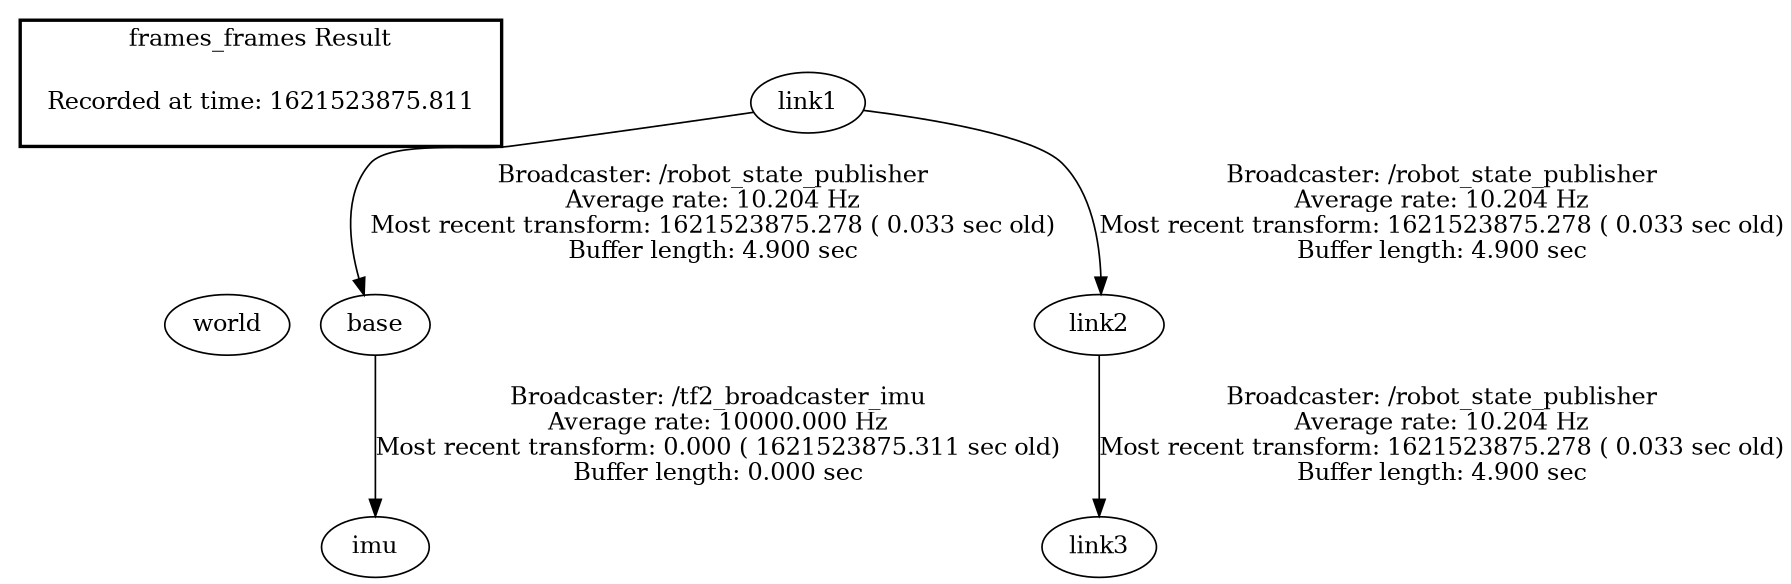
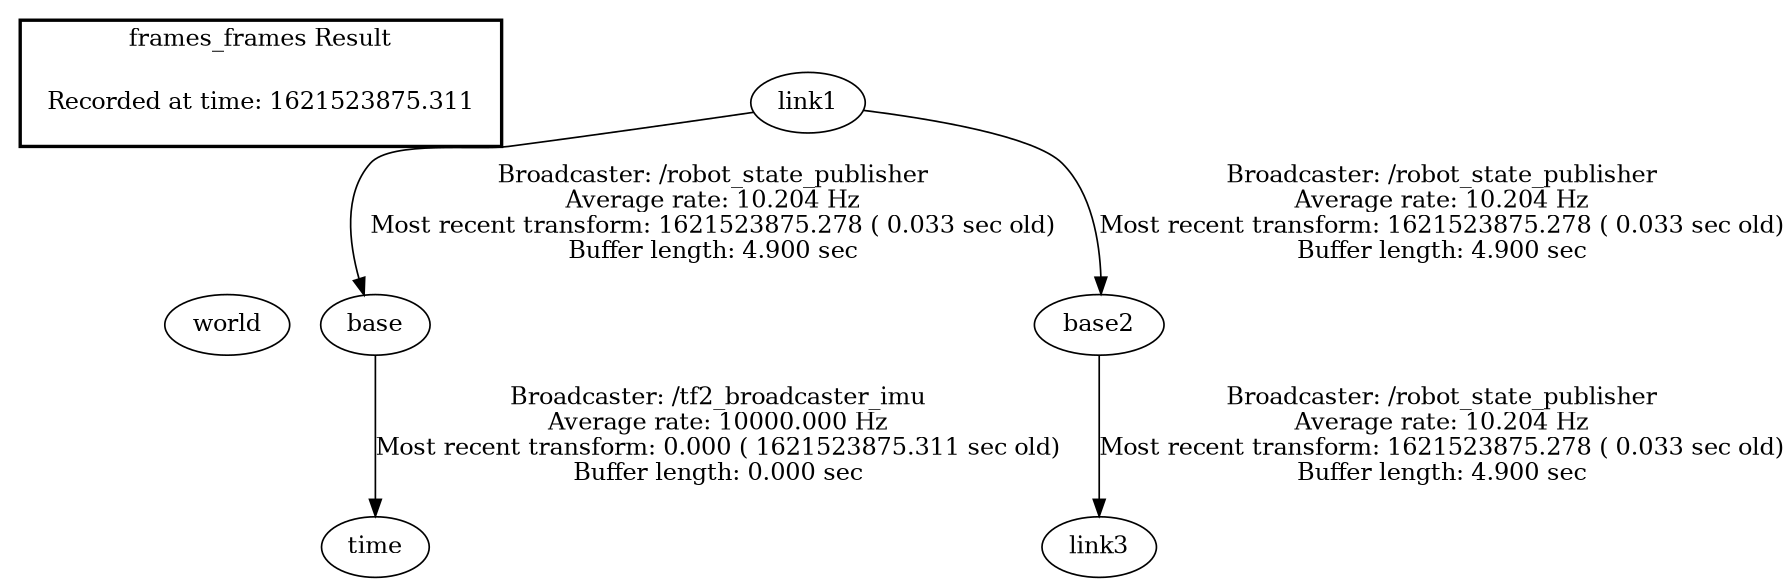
(261, 103) -> (261, 103)
(1099, 325) -> (1099, 325)
(375, 547) -> (375, 547)
